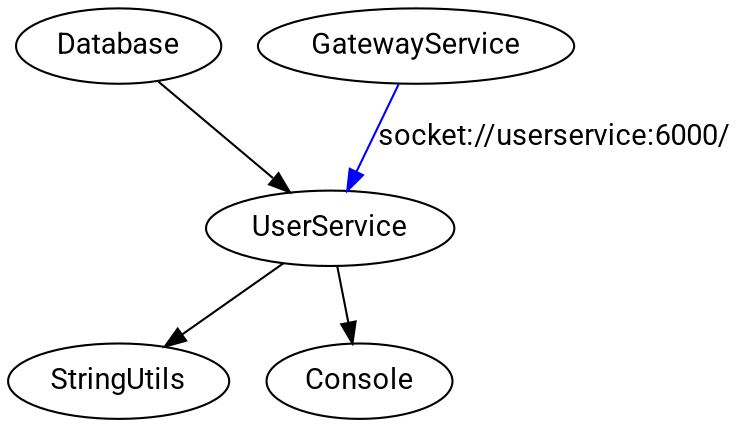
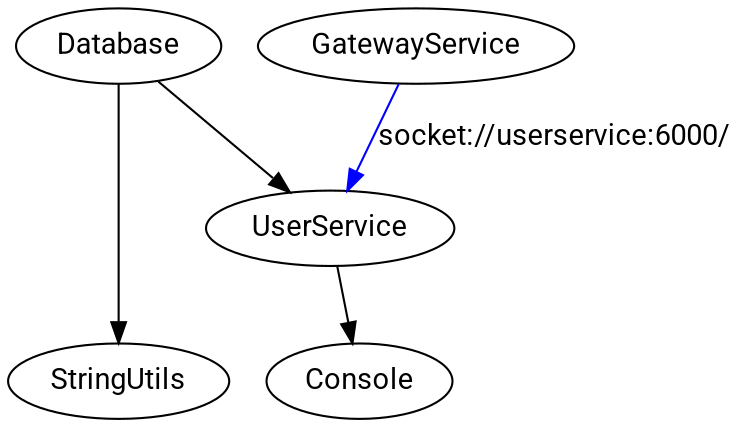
(233, 299) -> (119, 203)
